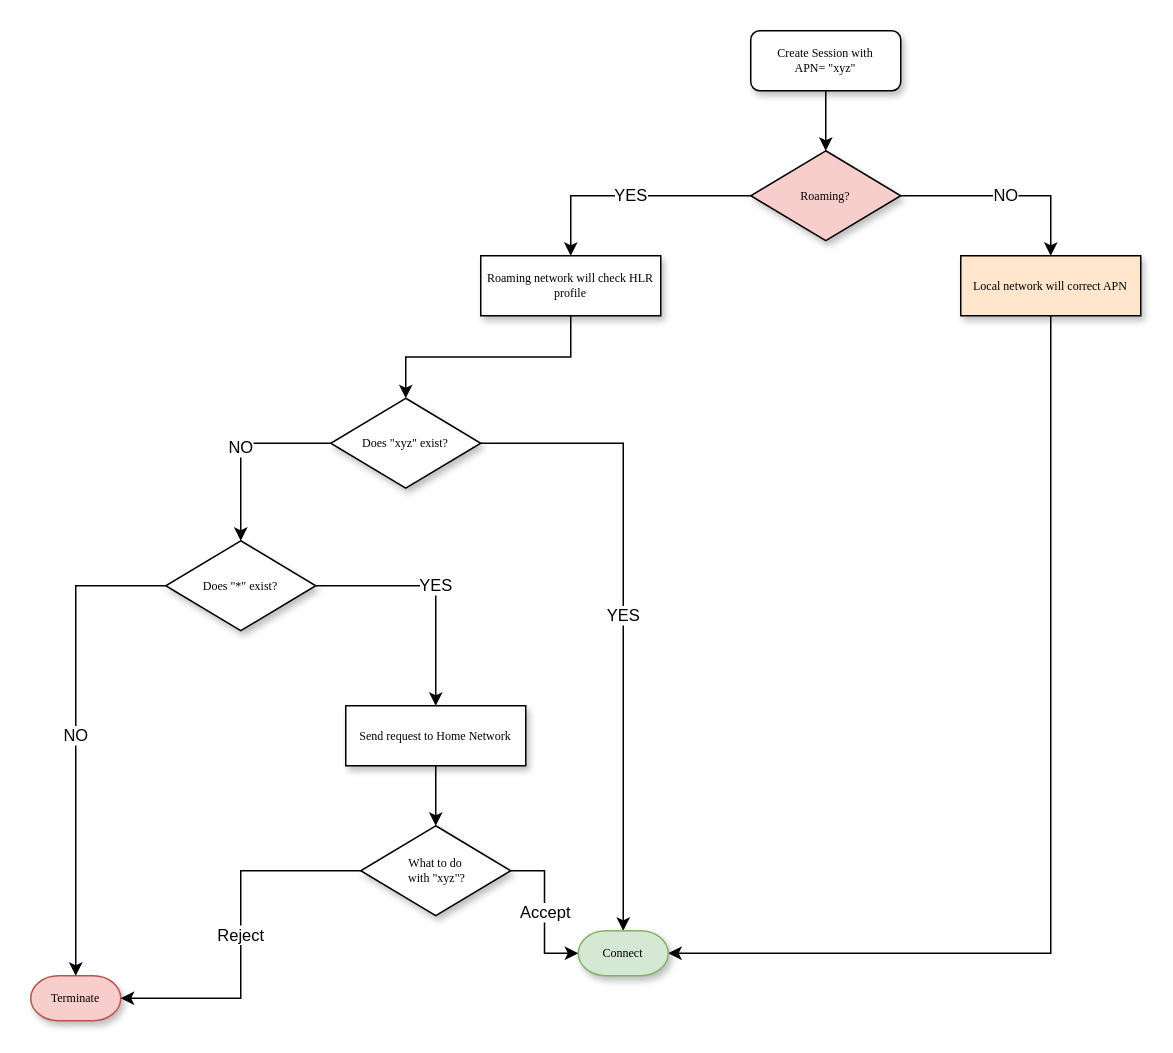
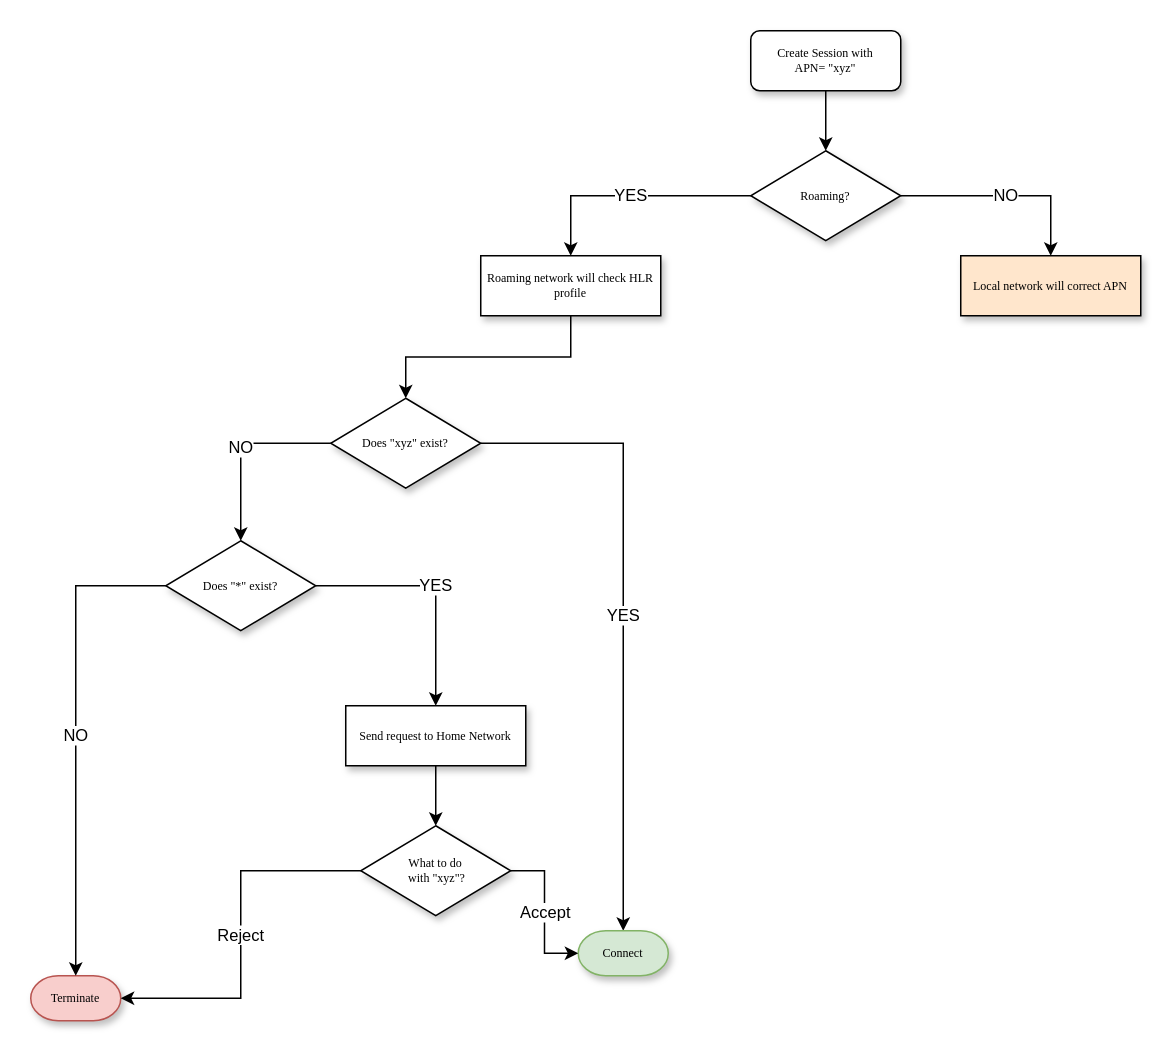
(826, 196) -> (826, 196)
(1051, 820) -> none
